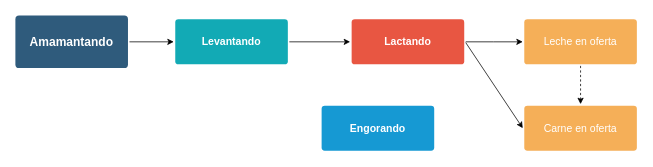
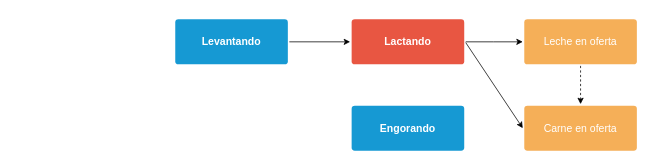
(72, 42) -> none
(149, 42) -> none
(231, 42) -> (231, 42)
(378, 128) -> (408, 128)
